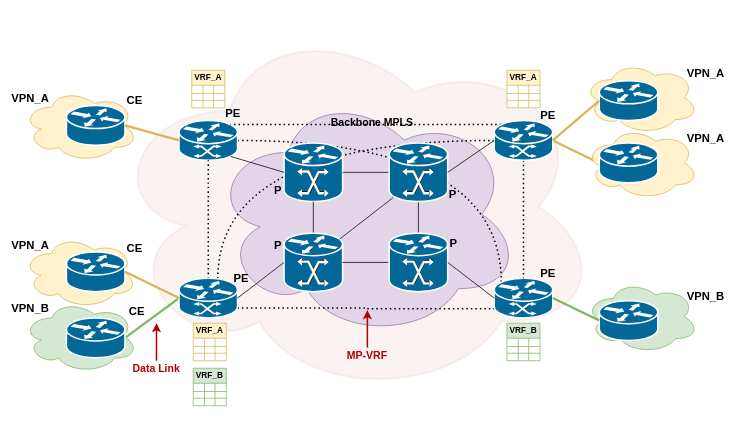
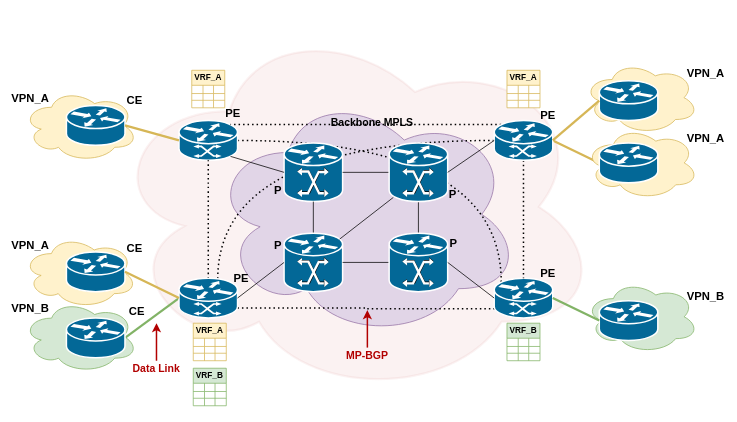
(367, 355) -> (367, 355)
